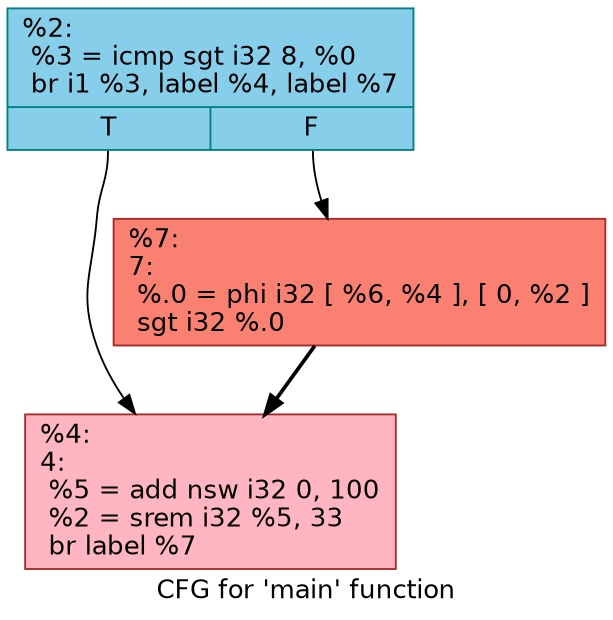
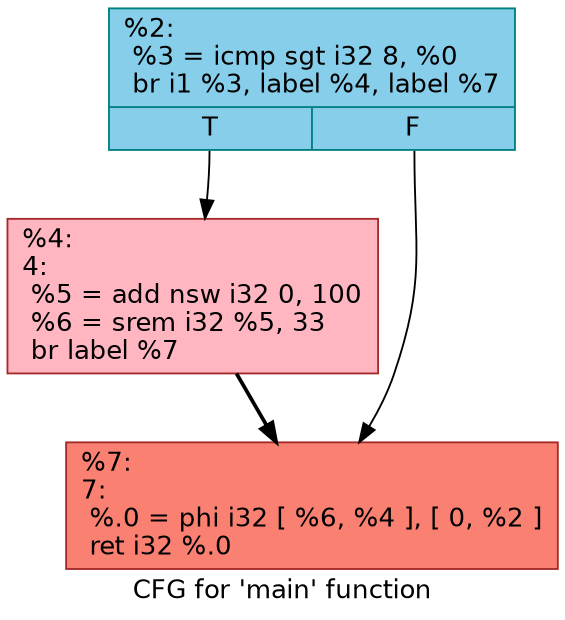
(208, 323) -> (157, 547)
(296, 372) -> (251, 399)
(192, 519) -> (174, 323)
